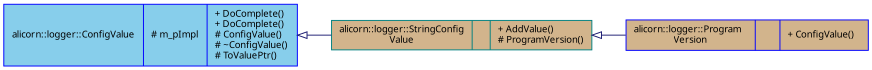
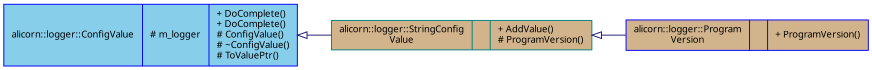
(175, 35) -> (176, 35)
(821, 35) -> (818, 35)
